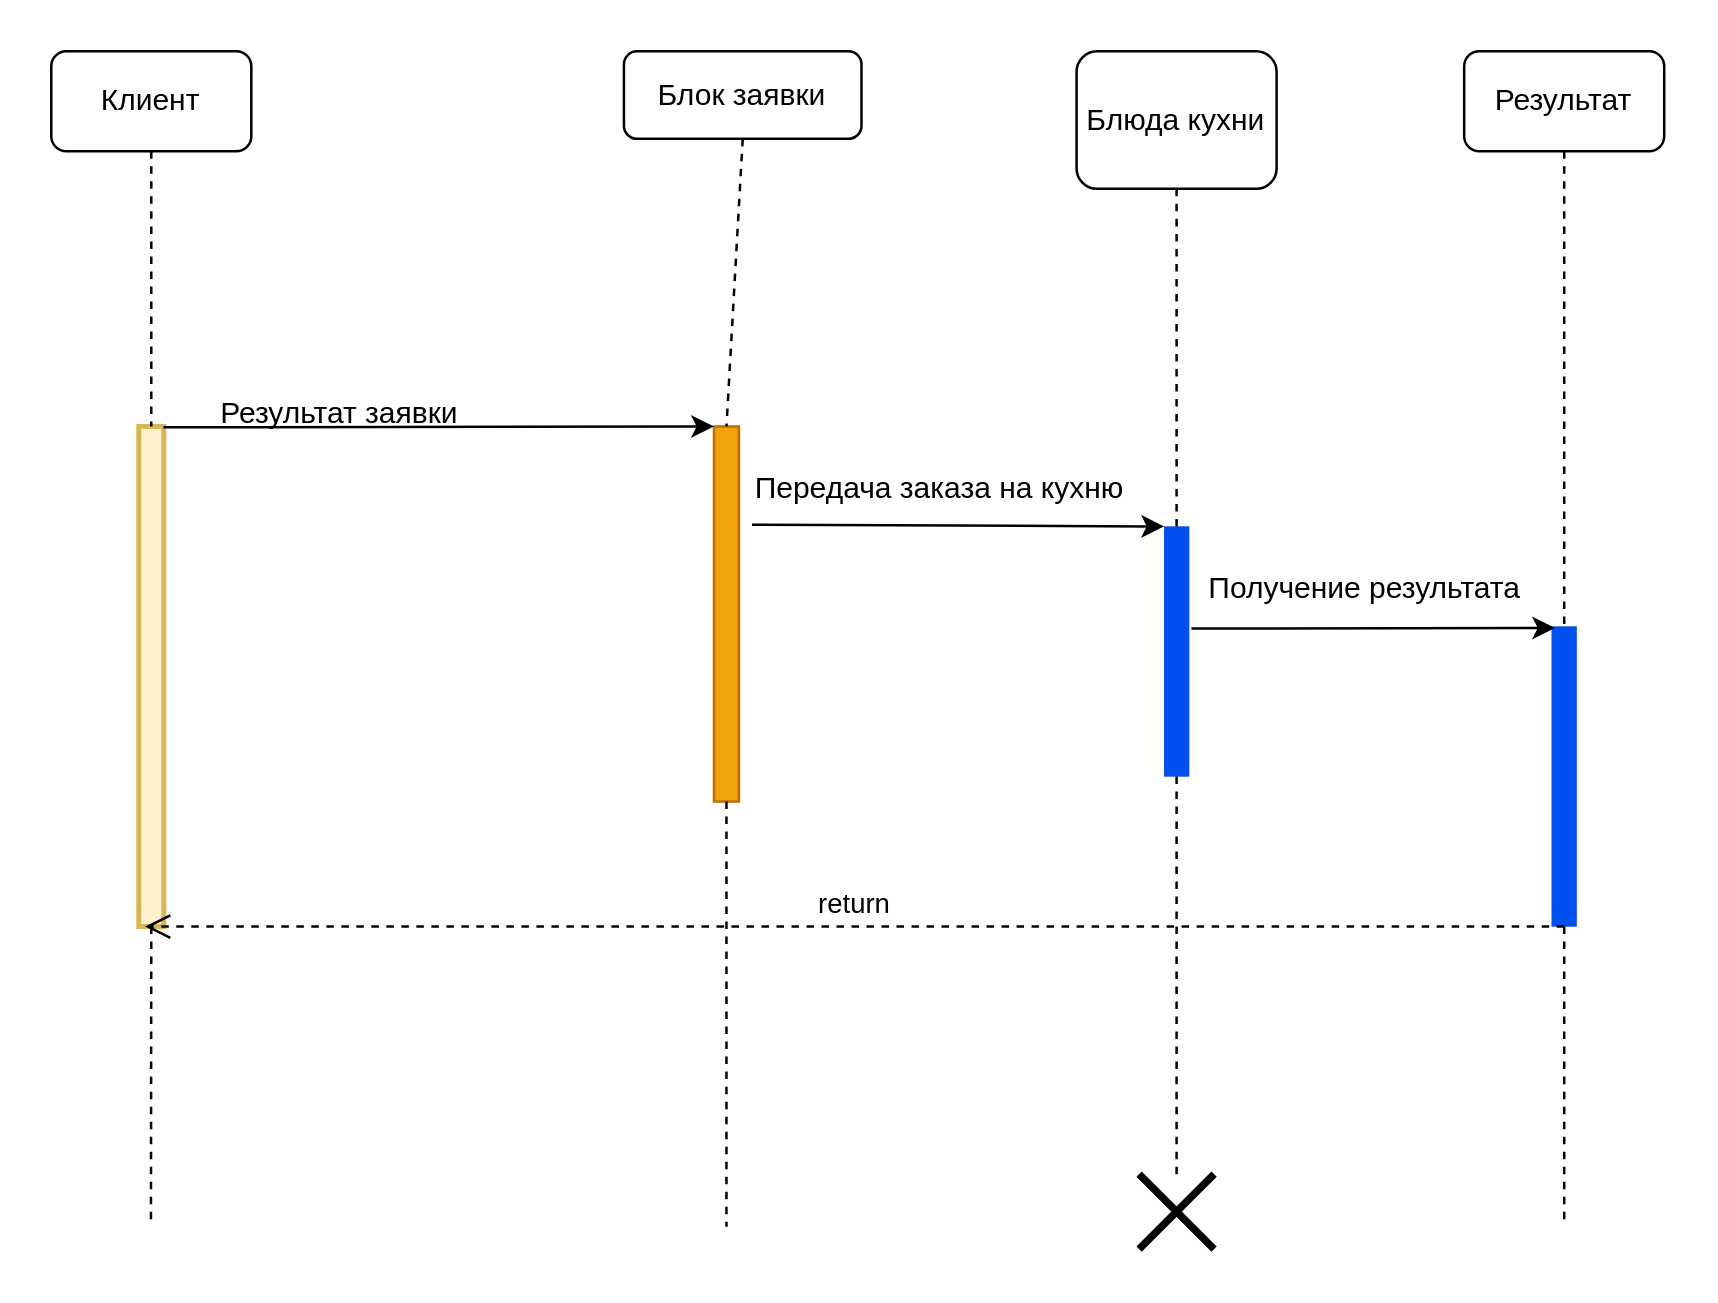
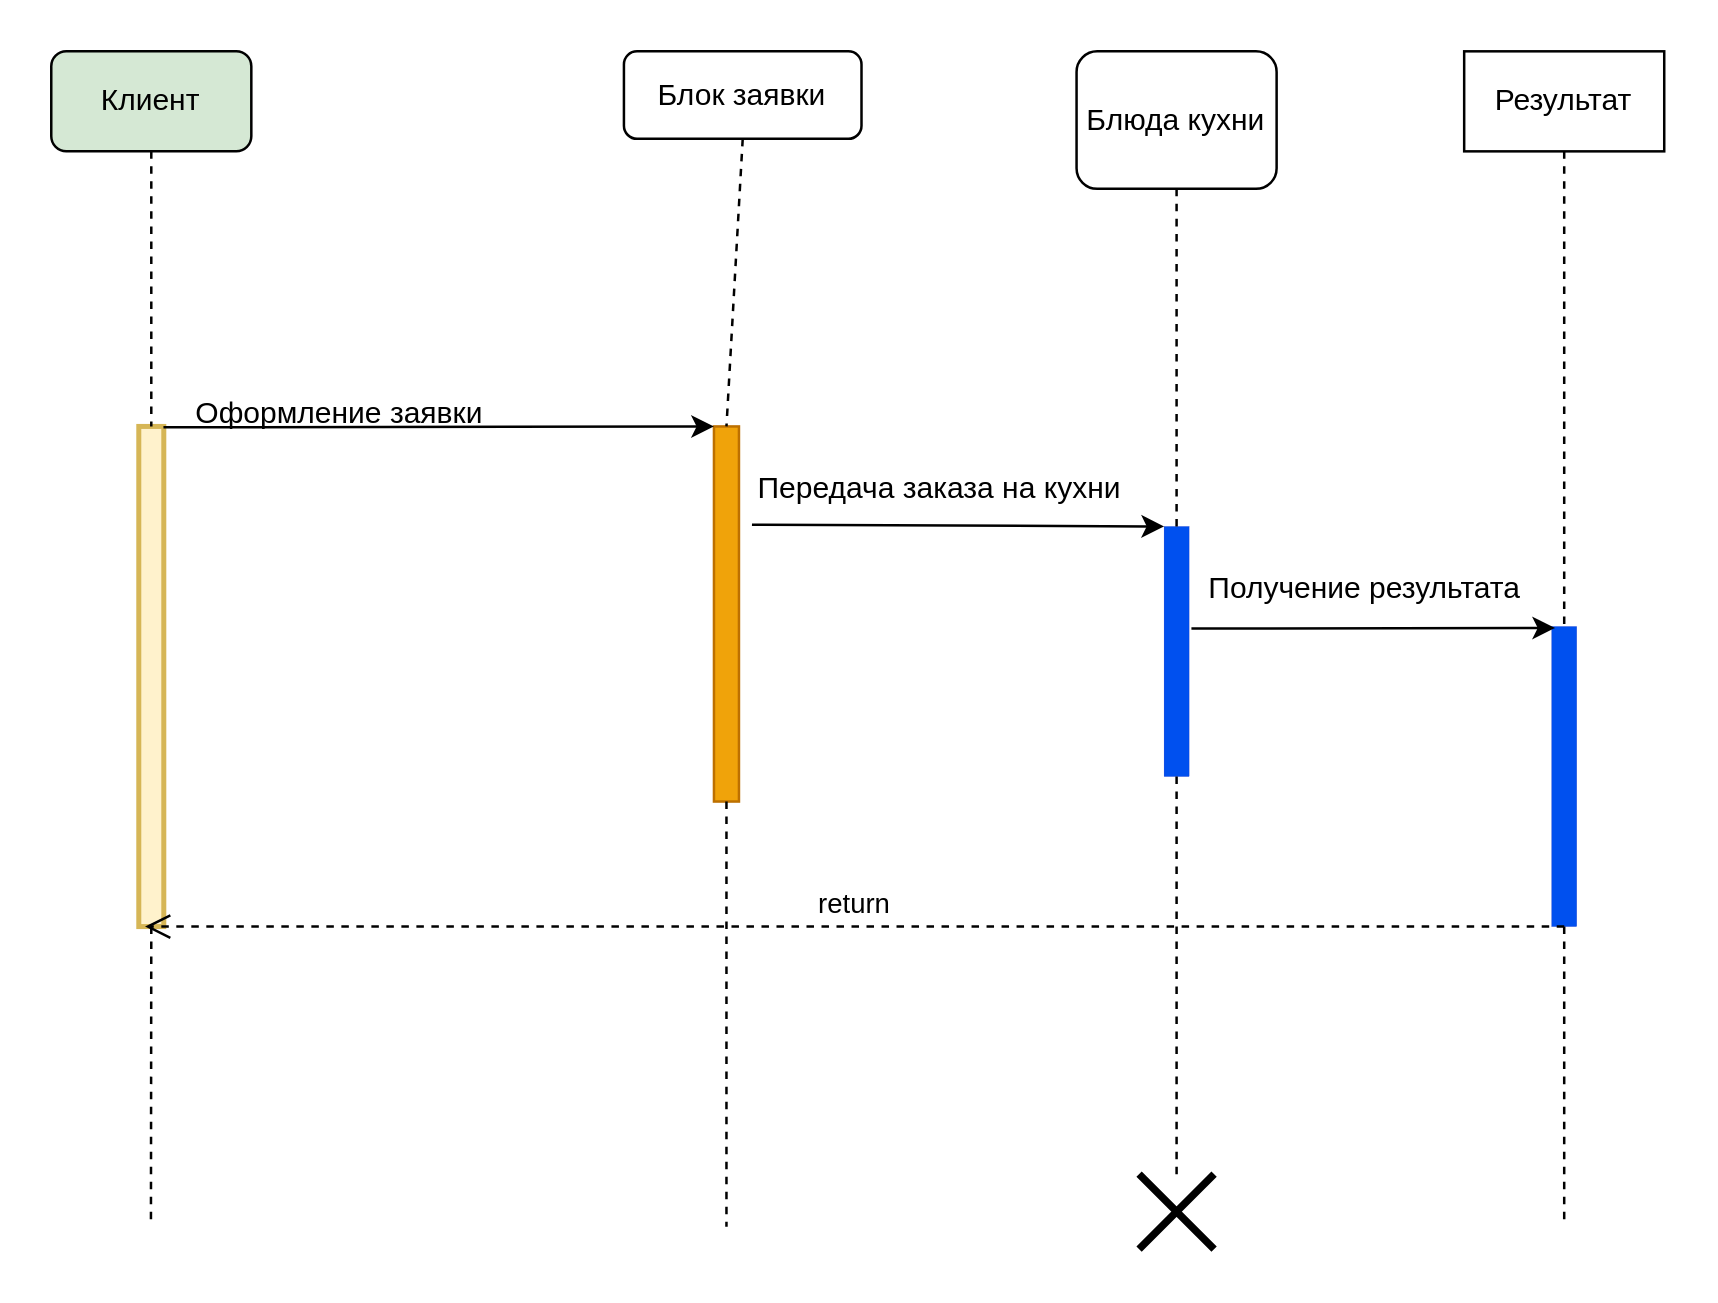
(151, 101) -> (151, 101)
(1564, 101) -> (1564, 101)
(340, 414) -> (340, 414)
(940, 489) -> (940, 489)
